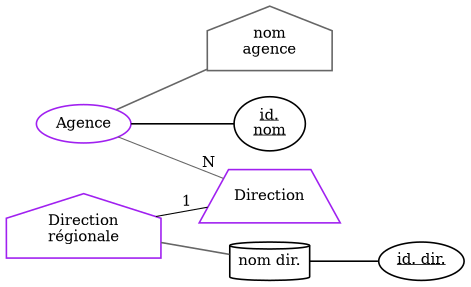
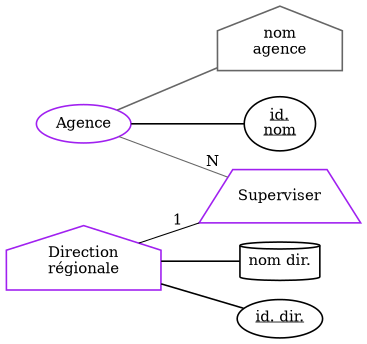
(270, 196) -> (280, 196)
(195, 248) -> (201, 261)
(344, 261) -> (202, 296)
